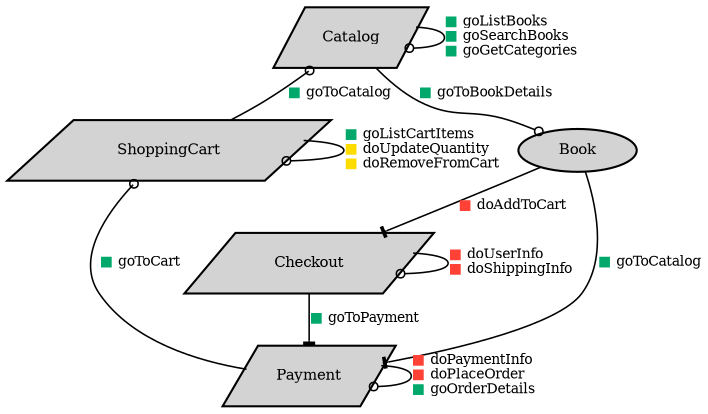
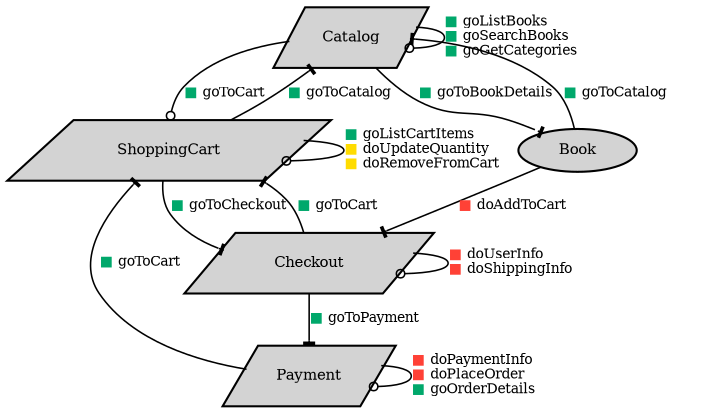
none -> (220, 61)
(271, 97) -> (271, 97)
(450, 112) -> (450, 112)
none -> (290, 204)
none -> (178, 224)
(114, 311) -> (114, 311)
(549, 317) -> (510, 61)
